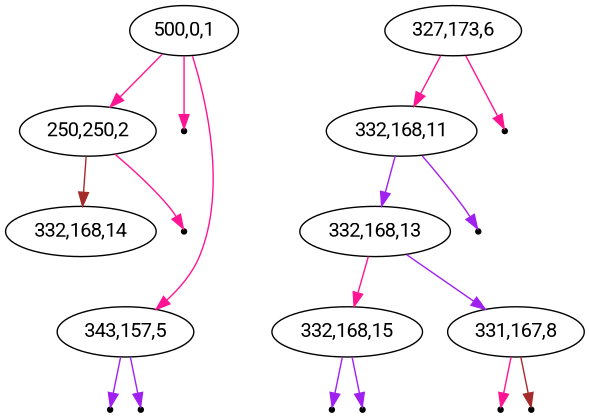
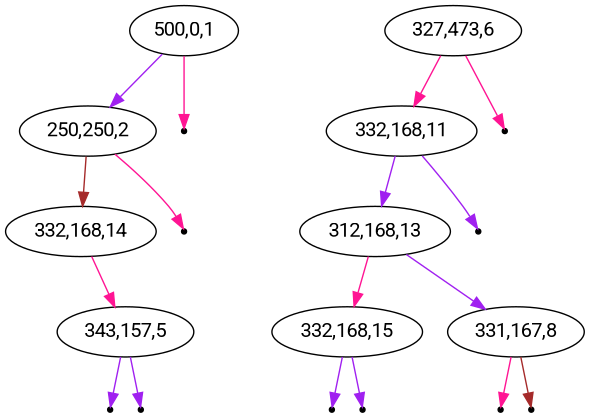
(453, 31) -> (453, 31)
(141, 75) -> (141, 75)
(213, 183) -> (100, 275)
(375, 231) -> (375, 231)
